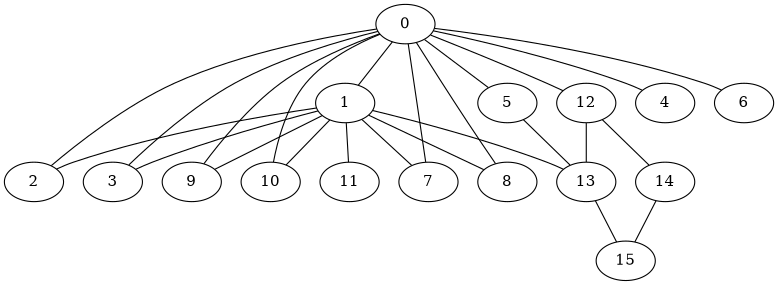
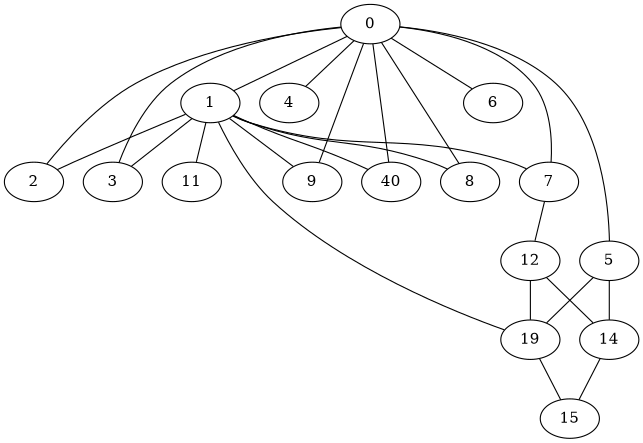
(497, 62) -> (540, 221)
(271, 182) -> (391, 182)
(586, 182) -> (530, 340)
none -> (609, 300)
